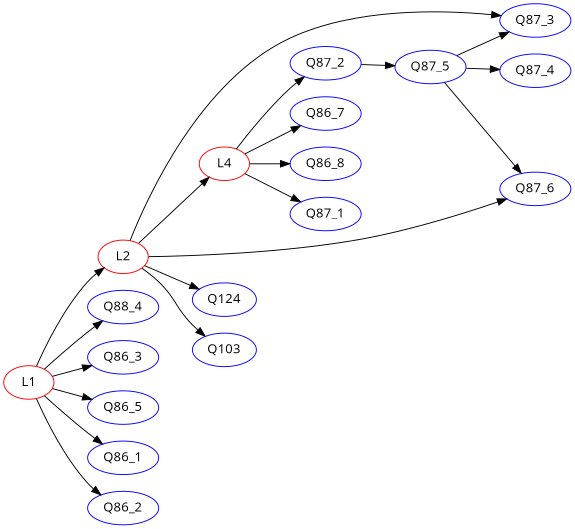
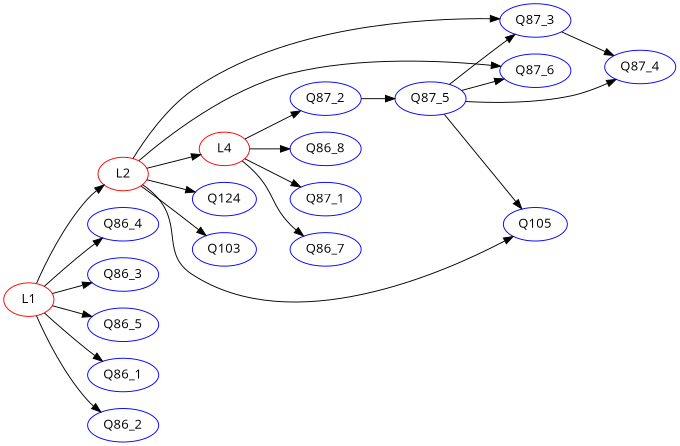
none -> (584, 42)
none -> (535, 224)
(123, 307) -> (123, 224)
